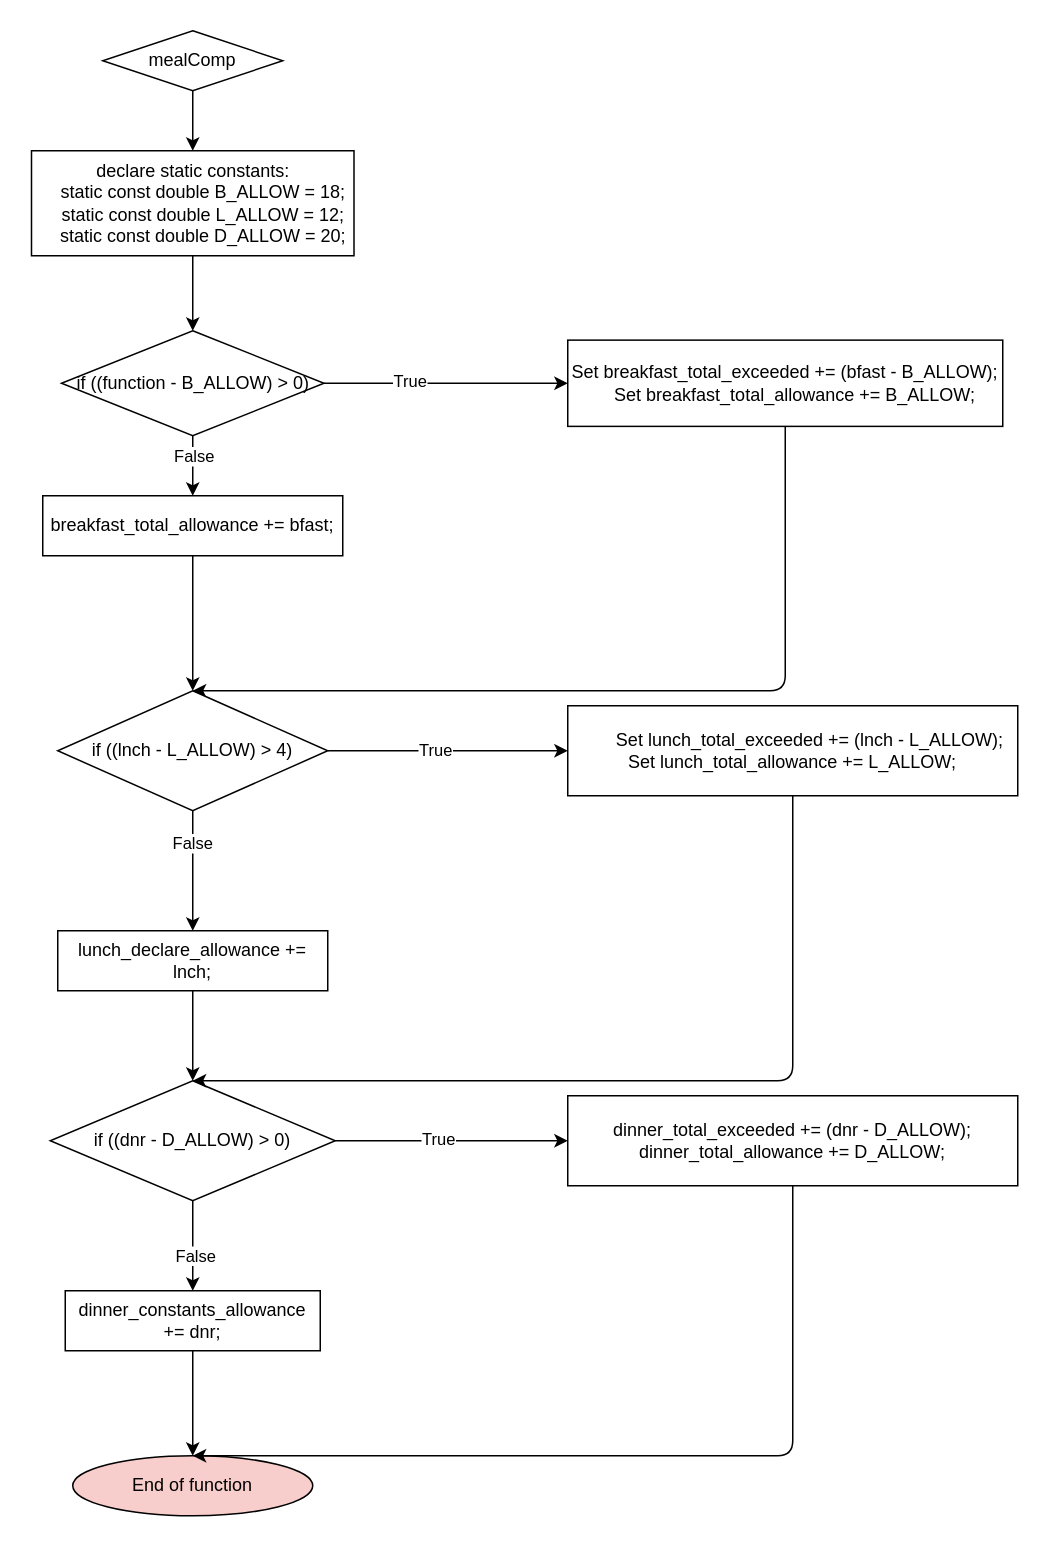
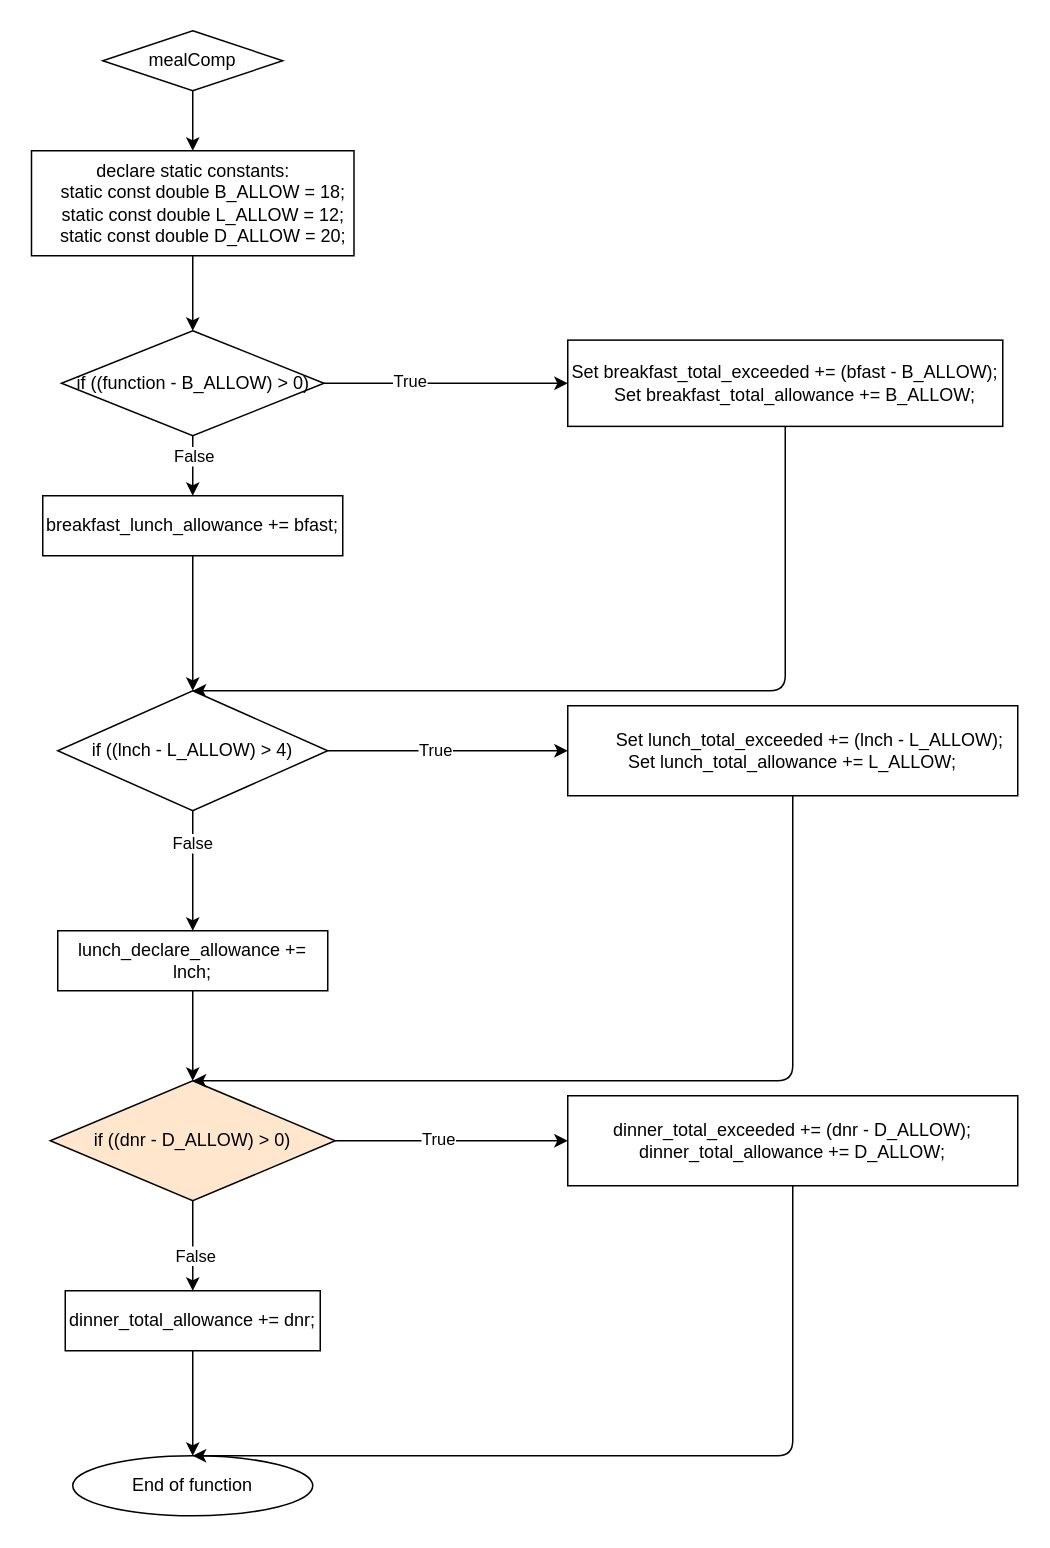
(193, 526) -> (193, 526)
(193, 1141) -> (193, 1141)
(193, 1321) -> (193, 1321)
(193, 1486) -> (193, 1486)
